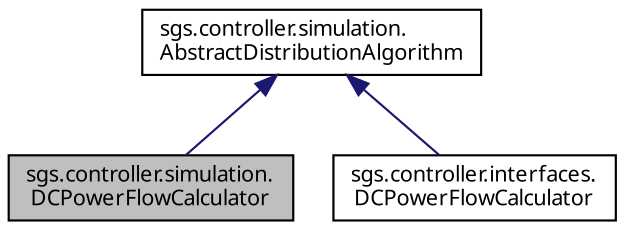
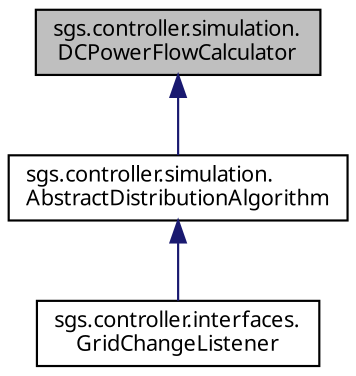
(223, 123) -> (178, 126)
(475, 188) -> (178, 333)
